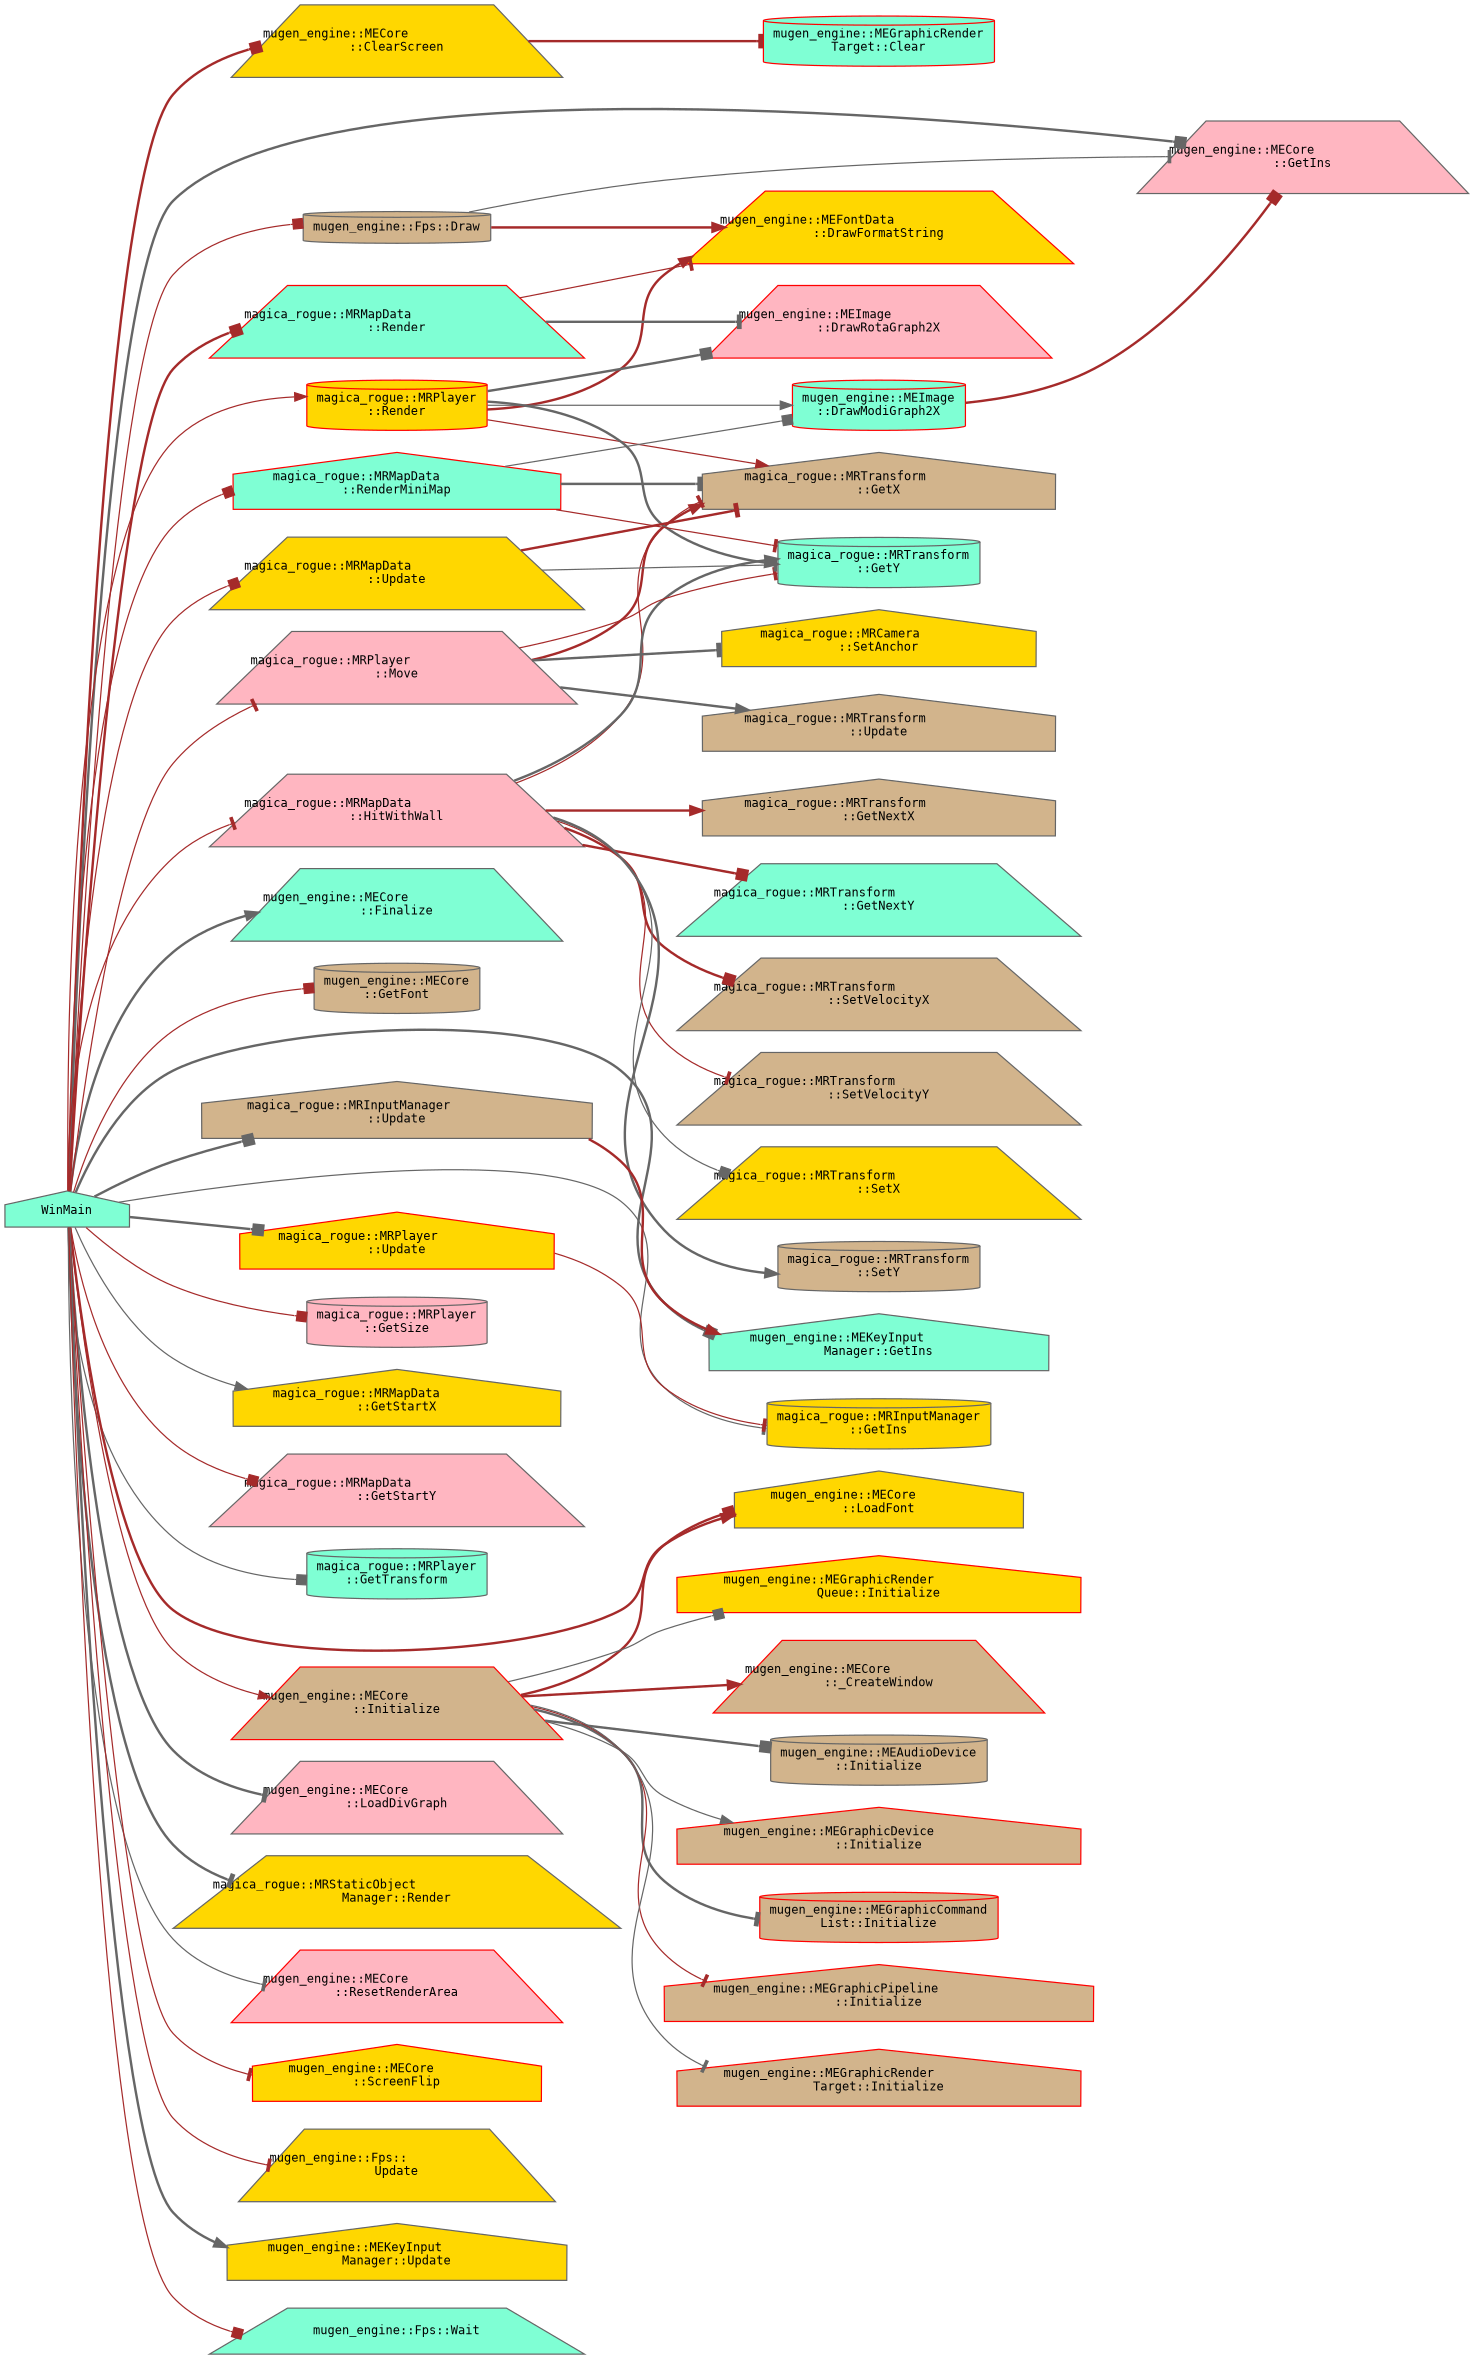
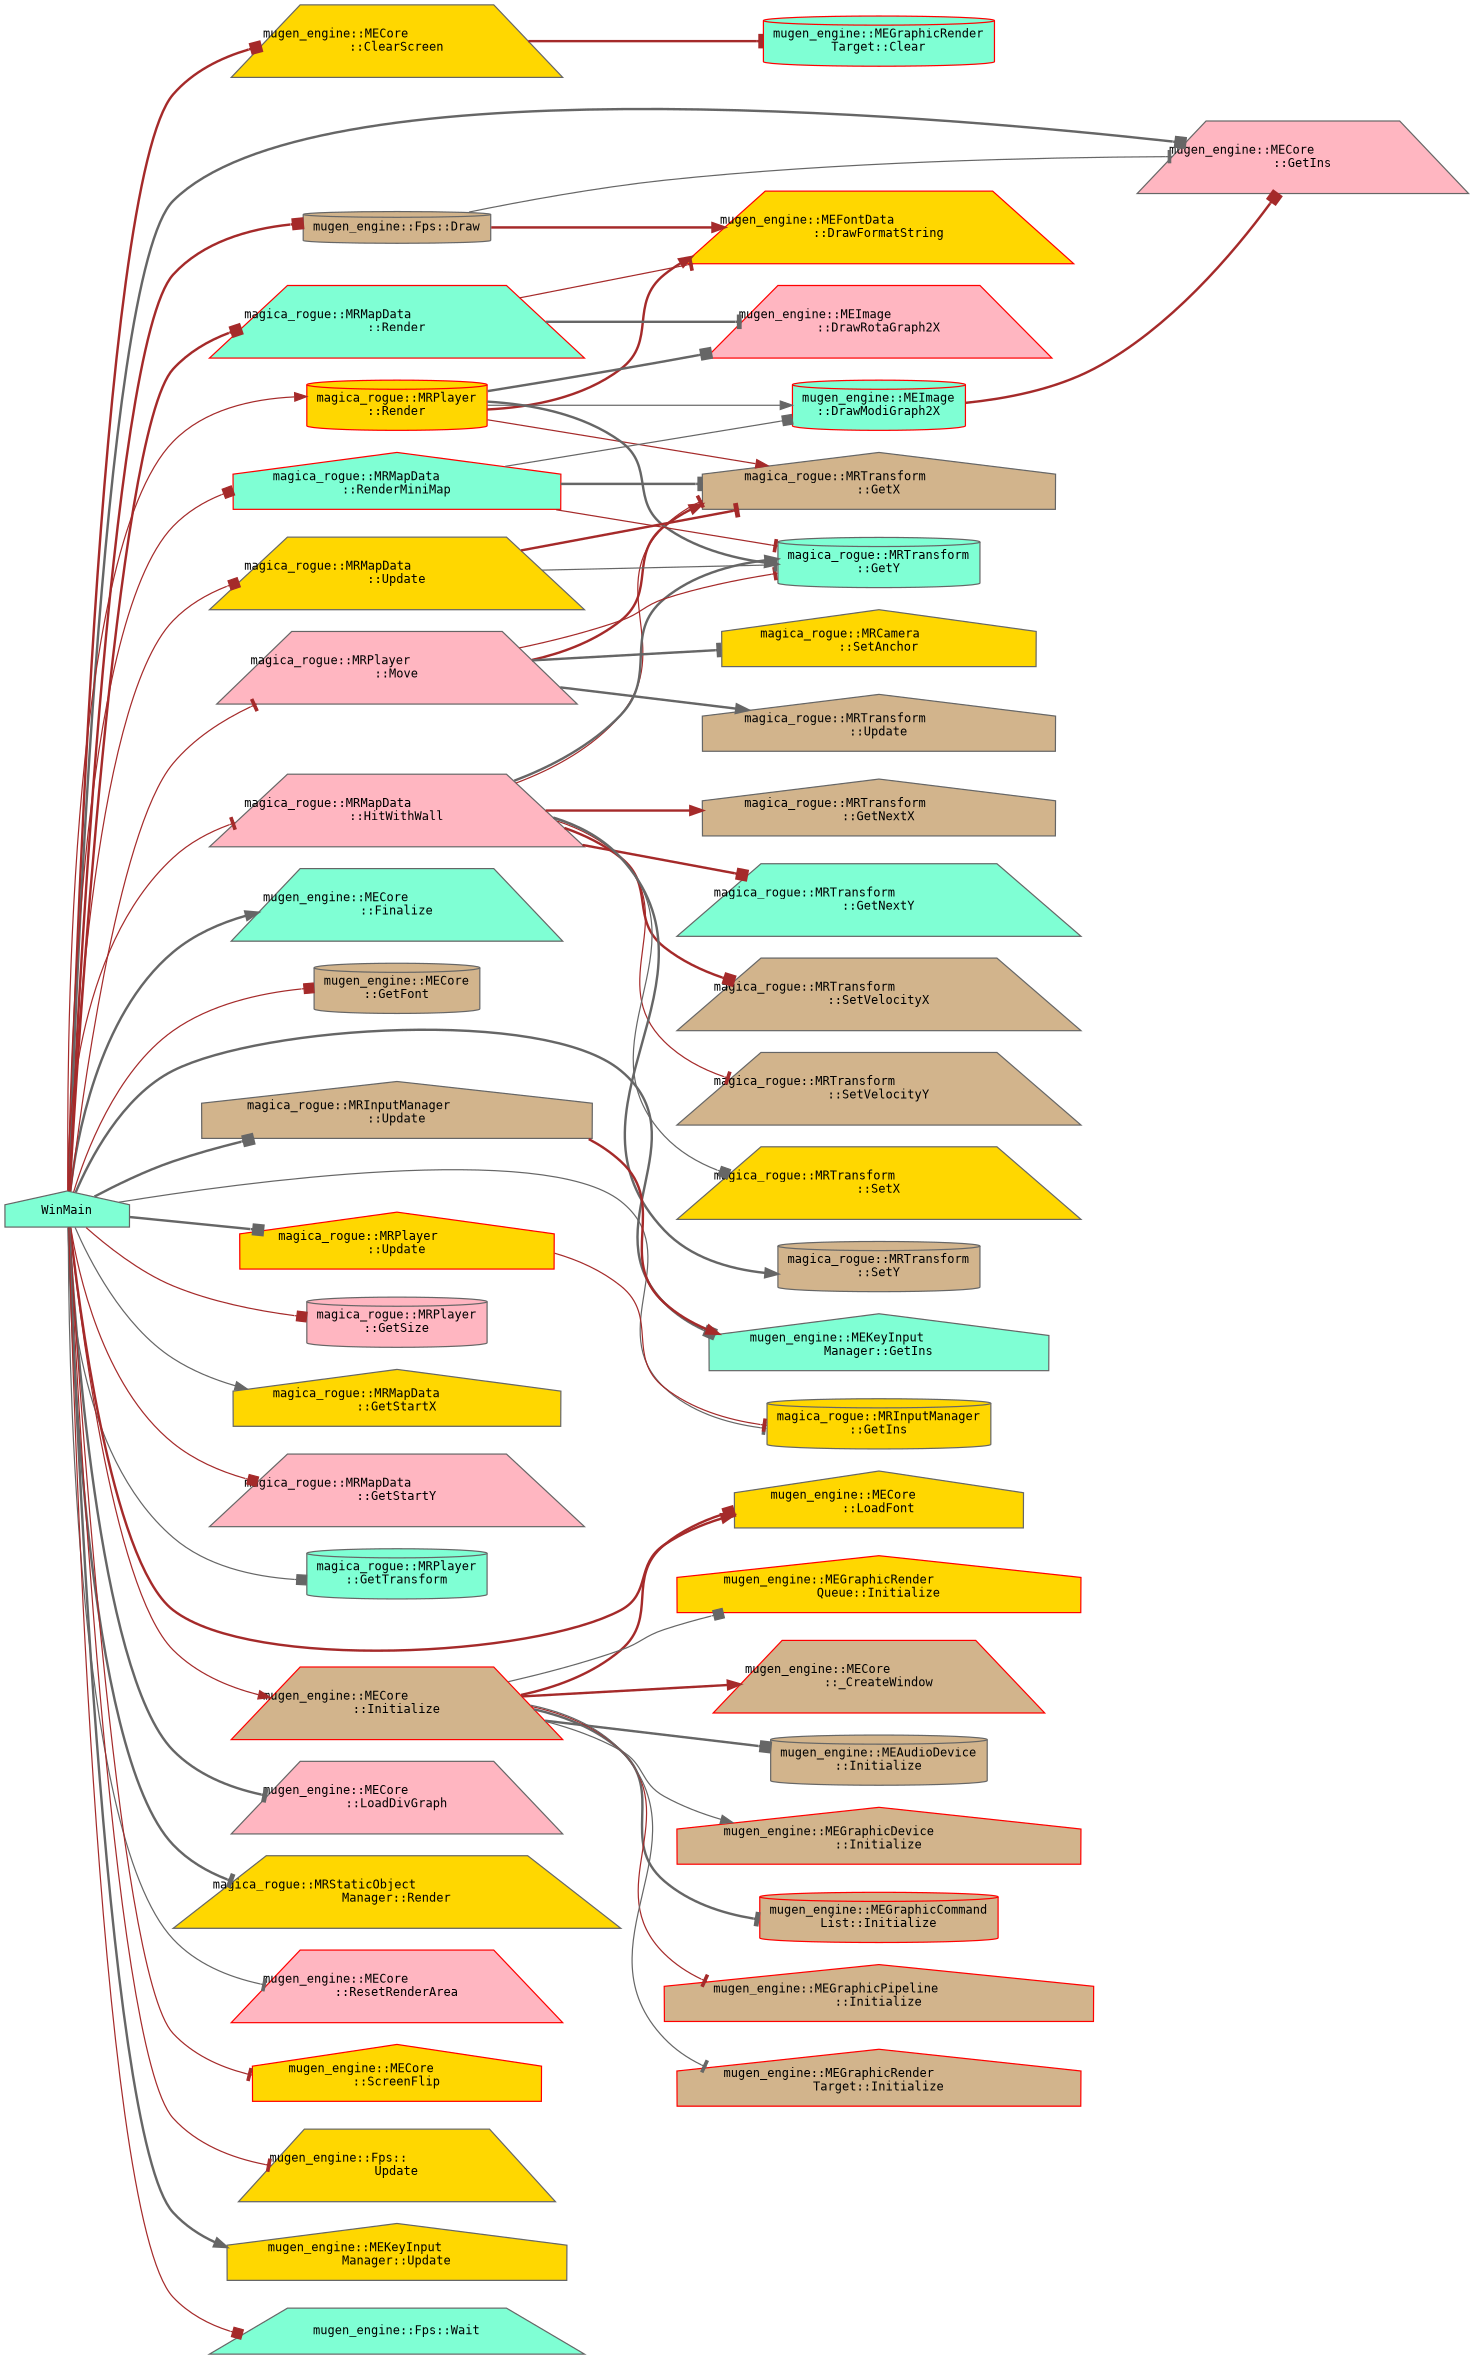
(117, 533) -> (117, 533)
